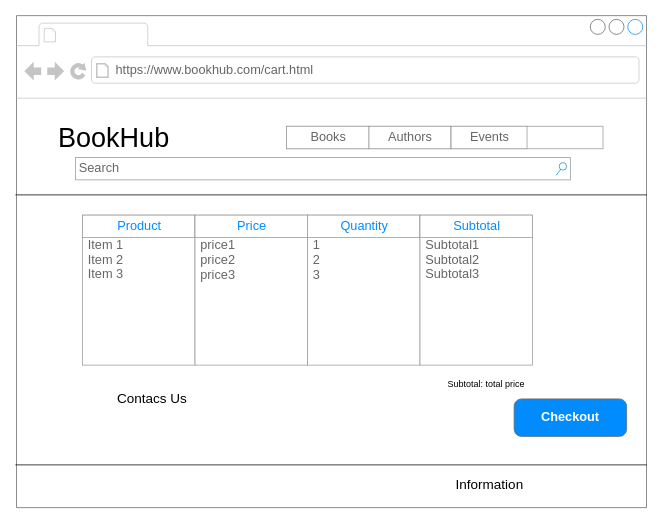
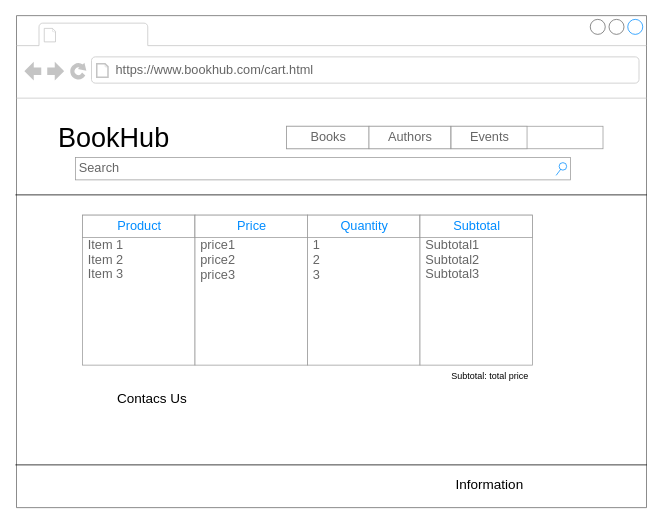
(486, 384) -> (490, 376)
(570, 417) -> none
